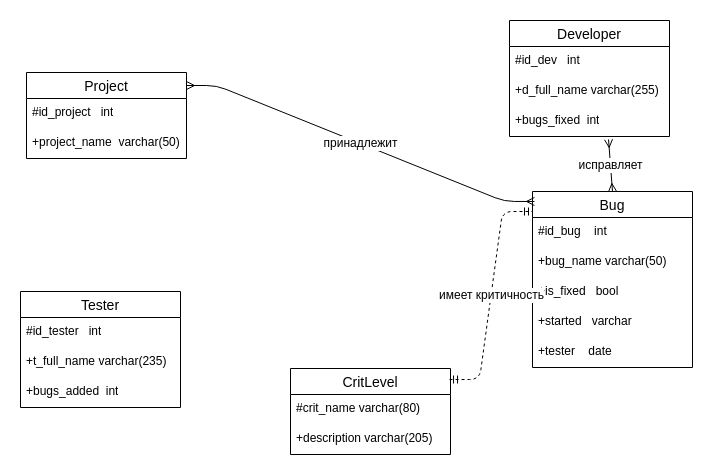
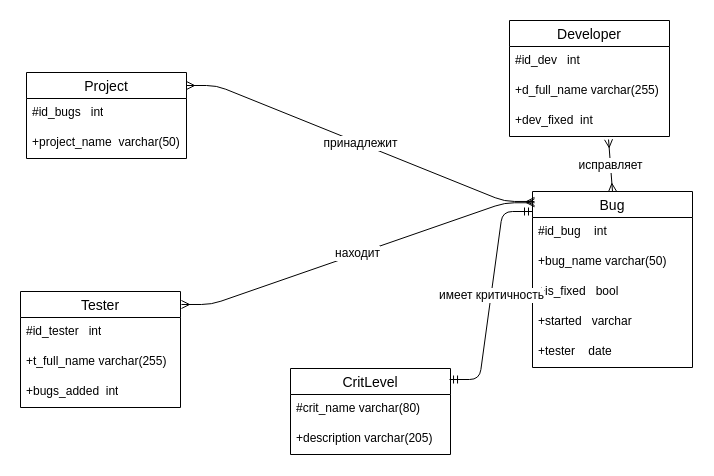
(85, 113) -> (75, 113)
(565, 121) -> (561, 121)
(499, 240) -> (499, 240)
none -> (358, 254)
(102, 369) -> (102, 369)
